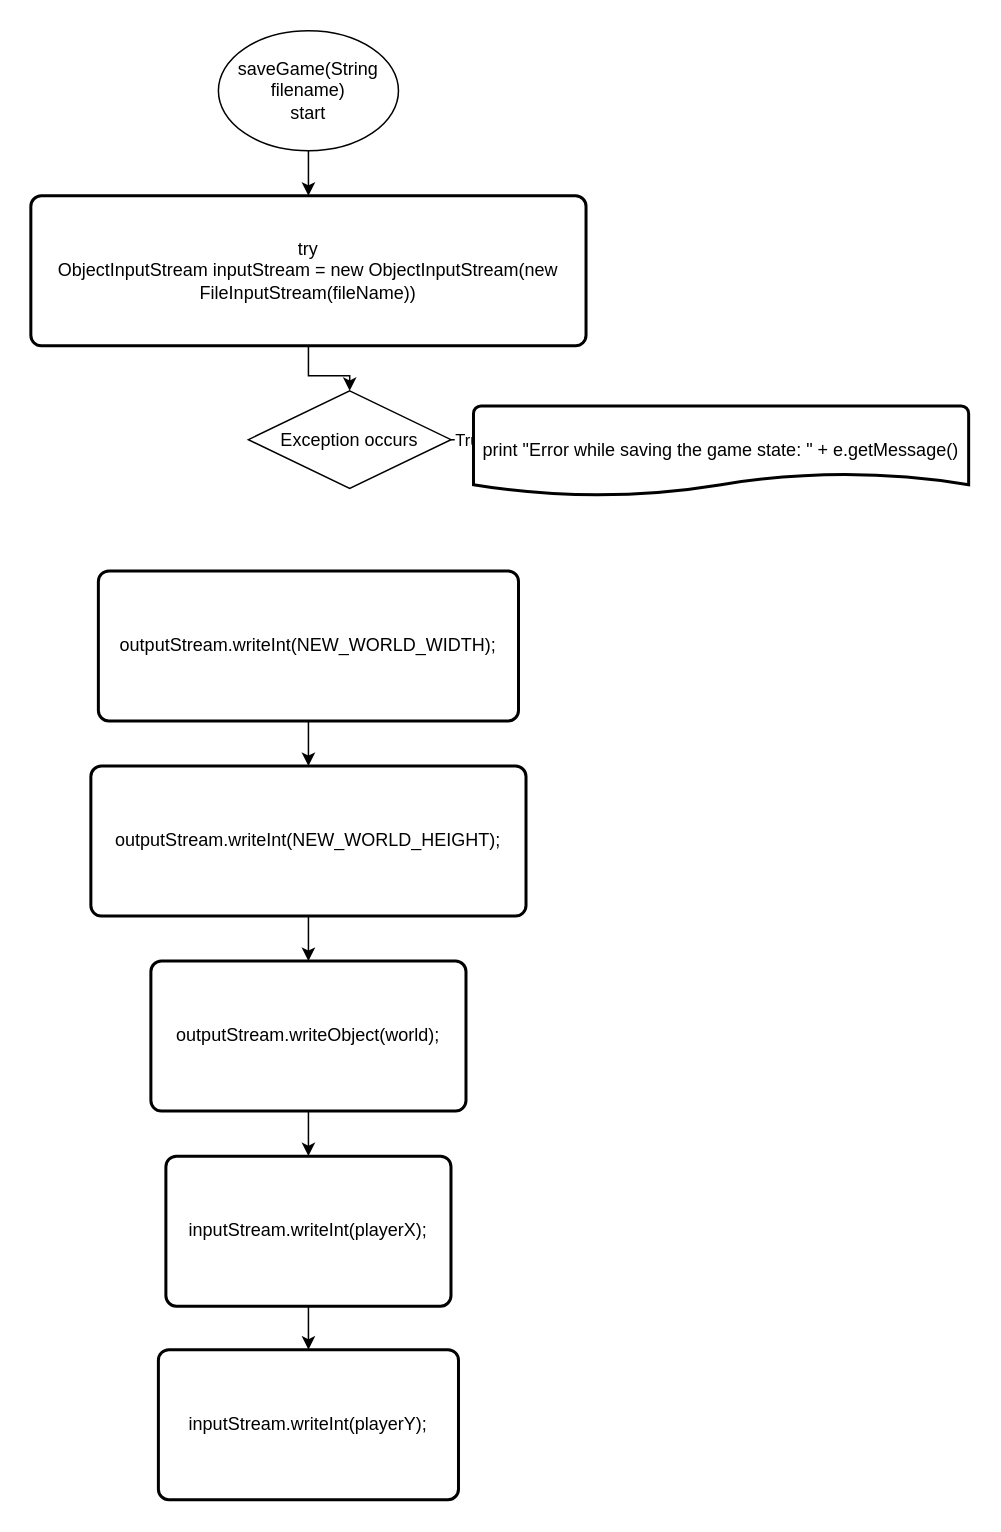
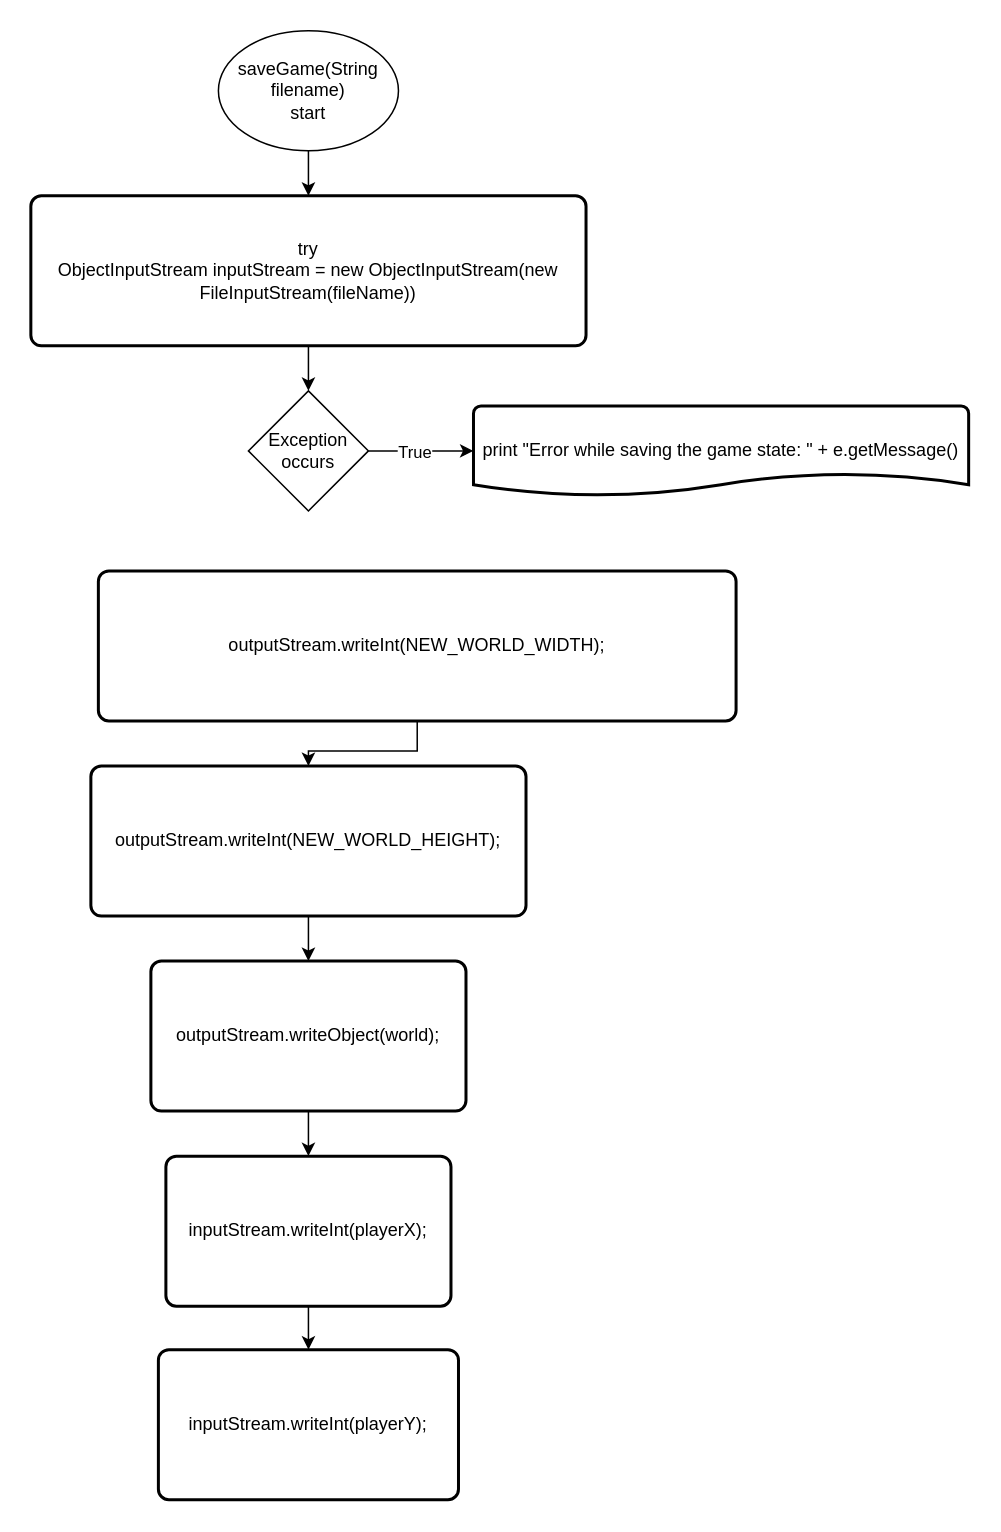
(350, 440) -> (308, 451)
(308, 646) -> (417, 646)
